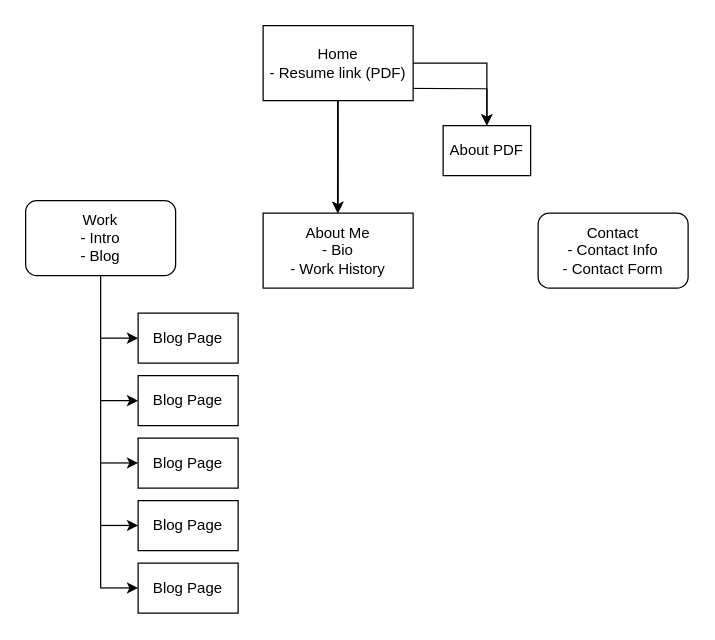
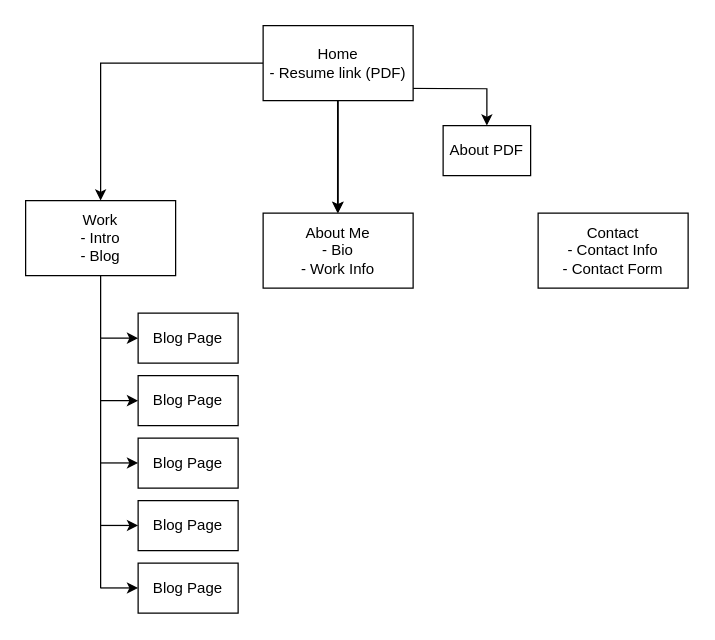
(462, 63) -> (118, 63)
(101, 238) -> (101, 238)
(338, 251) -> (338, 251)
(613, 251) -> (613, 251)
